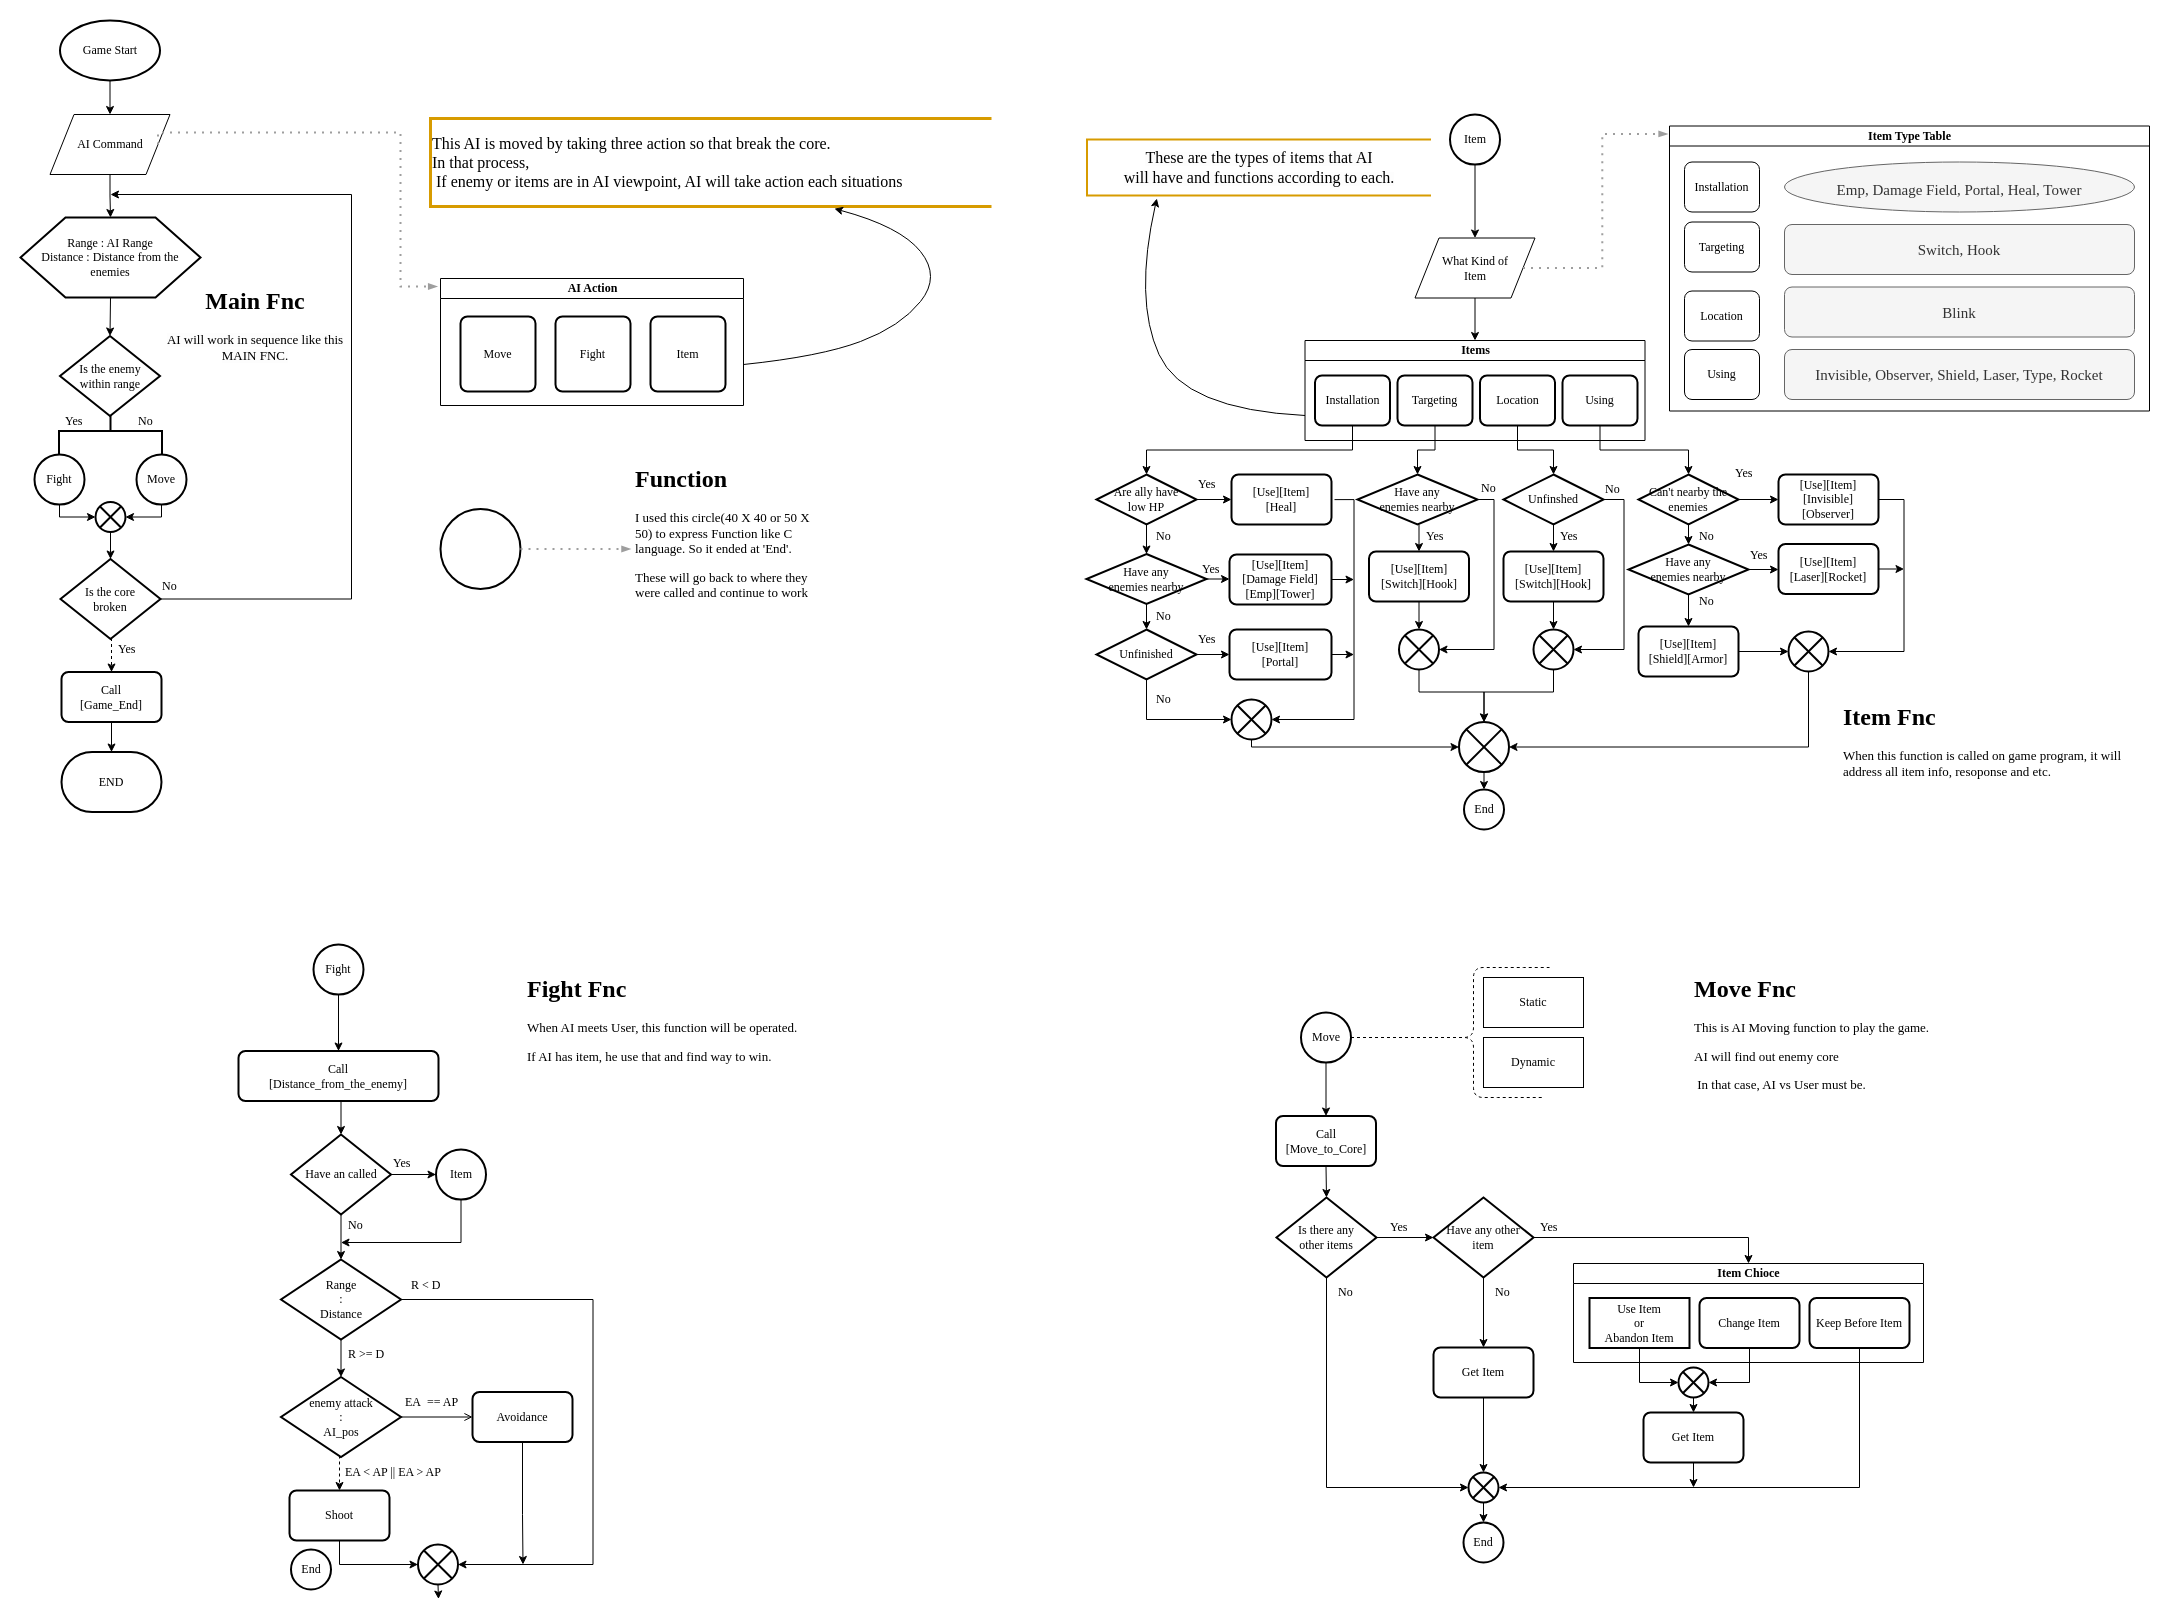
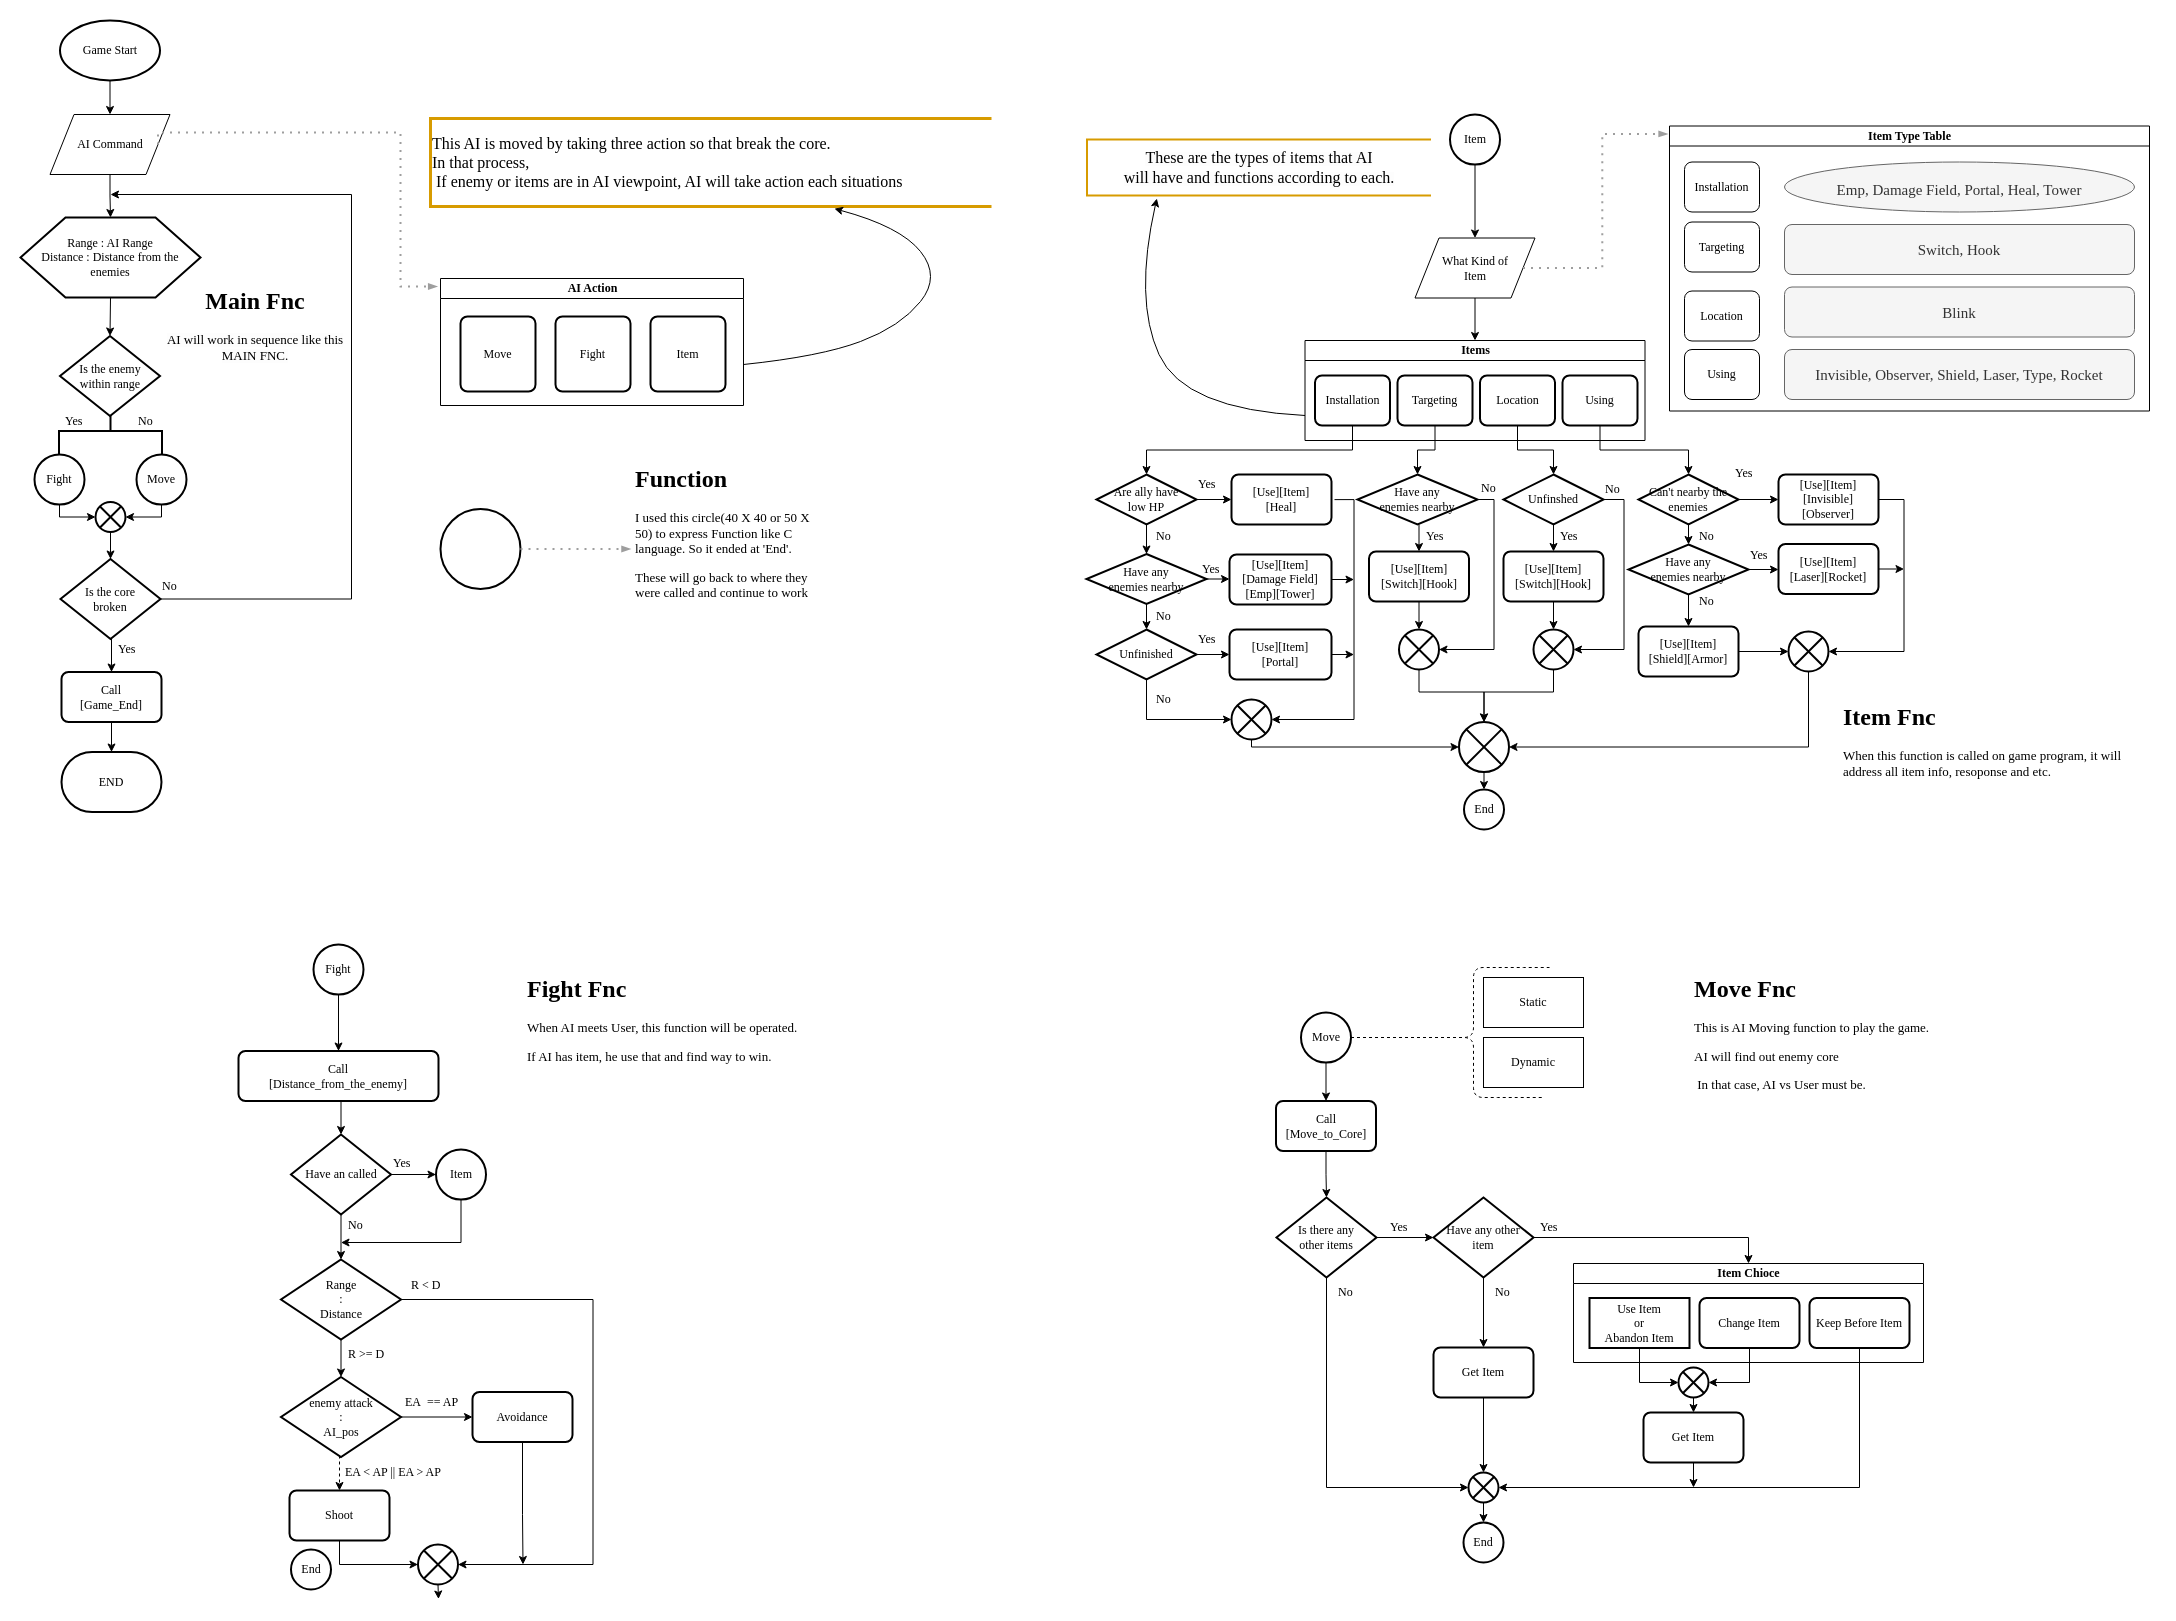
(112, 650) -> (112, 650)
(1326, 1141) -> (1326, 1126)
(465, 1417) -> (464, 1417)
